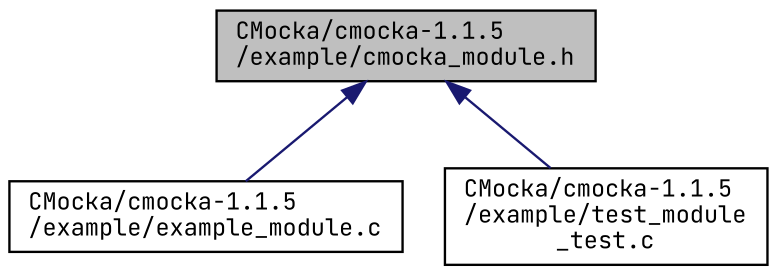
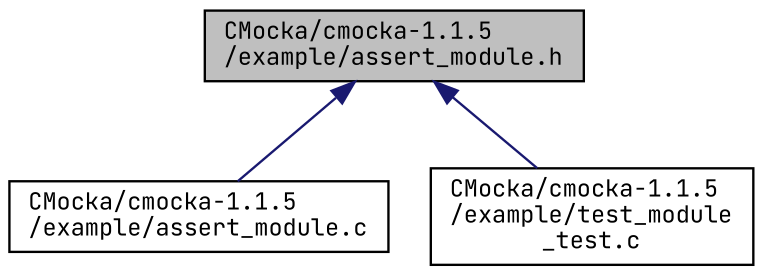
(406, 46) -> (394, 46)
(206, 217) -> (199, 217)
